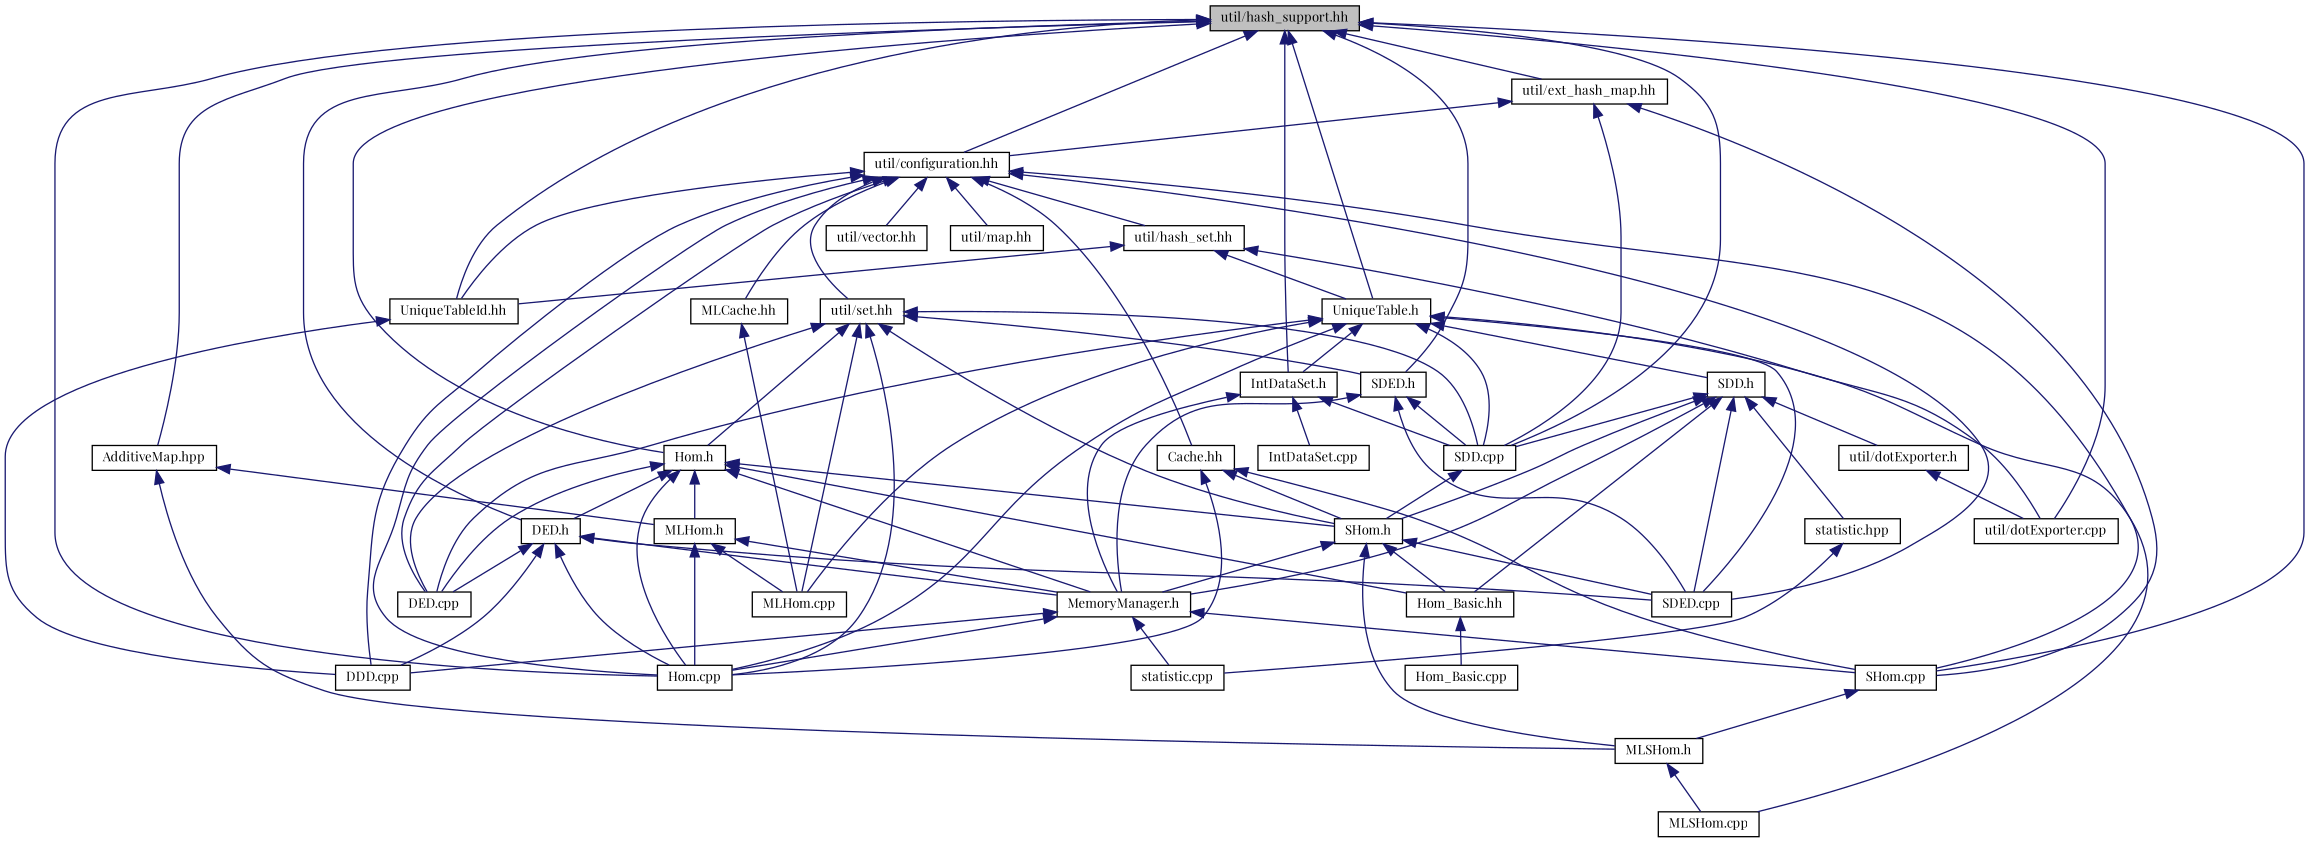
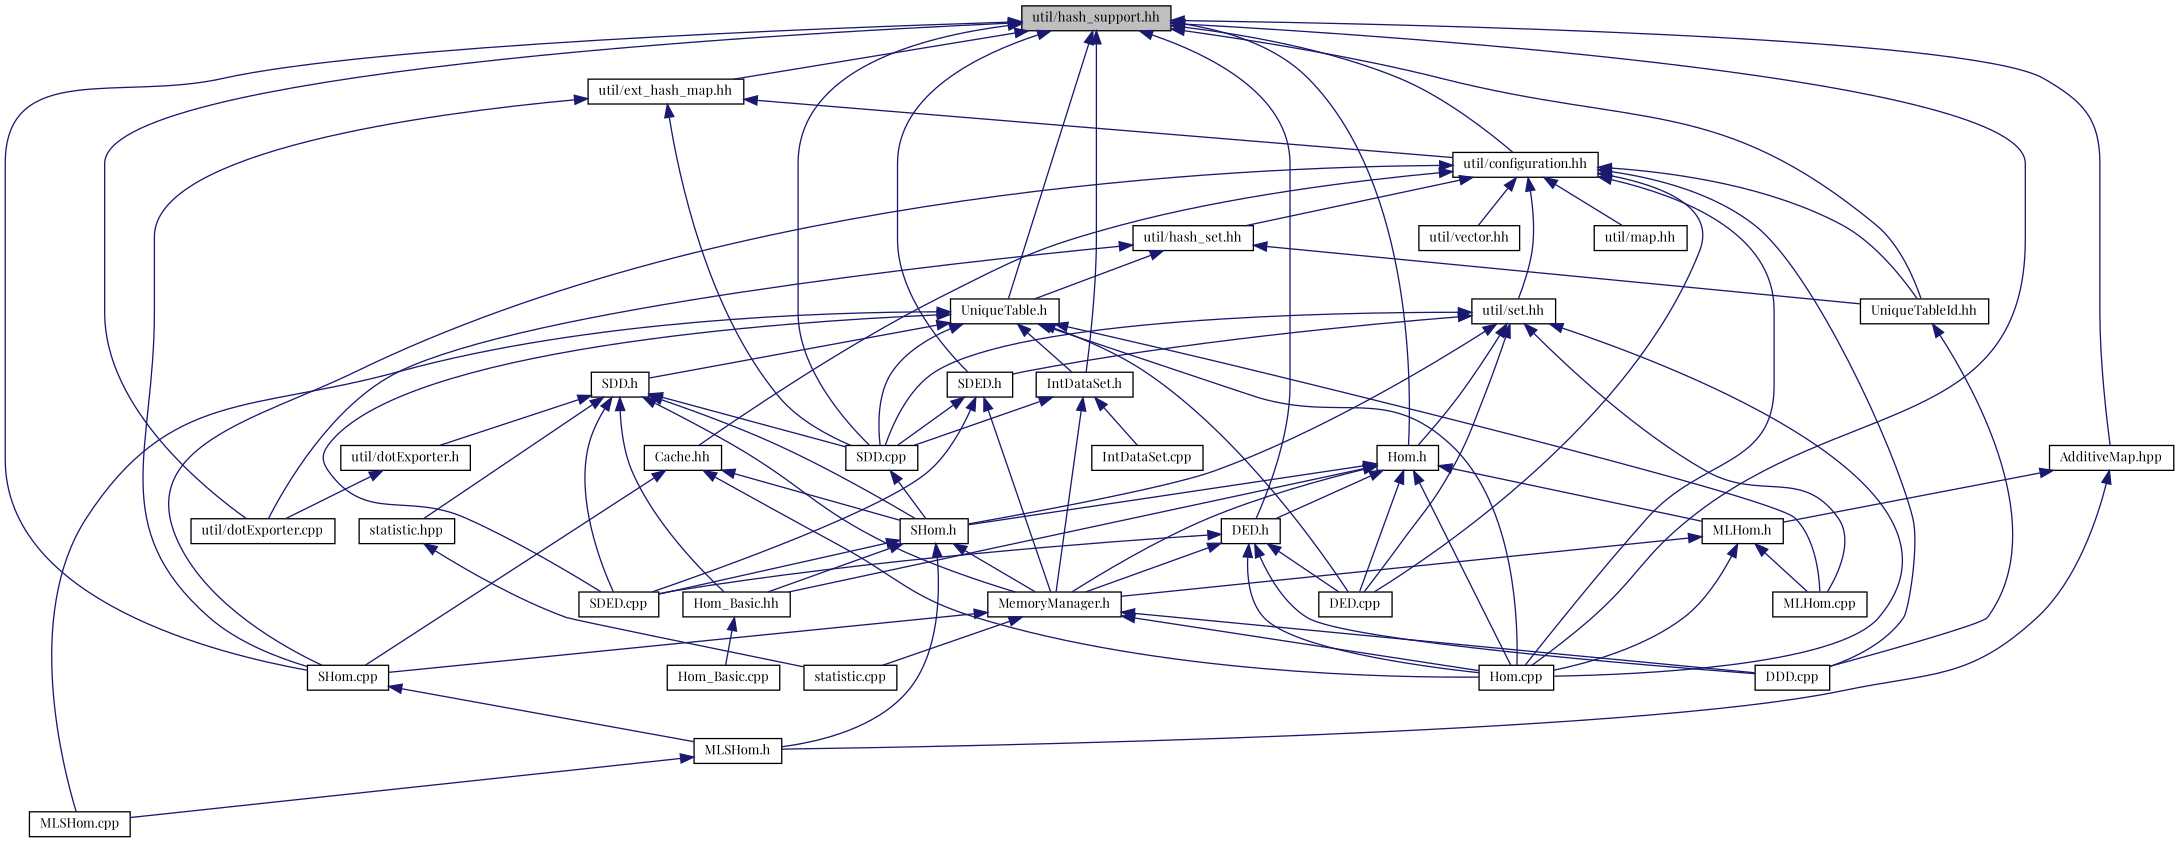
(1680, 292) -> none
(739, 311) -> none
